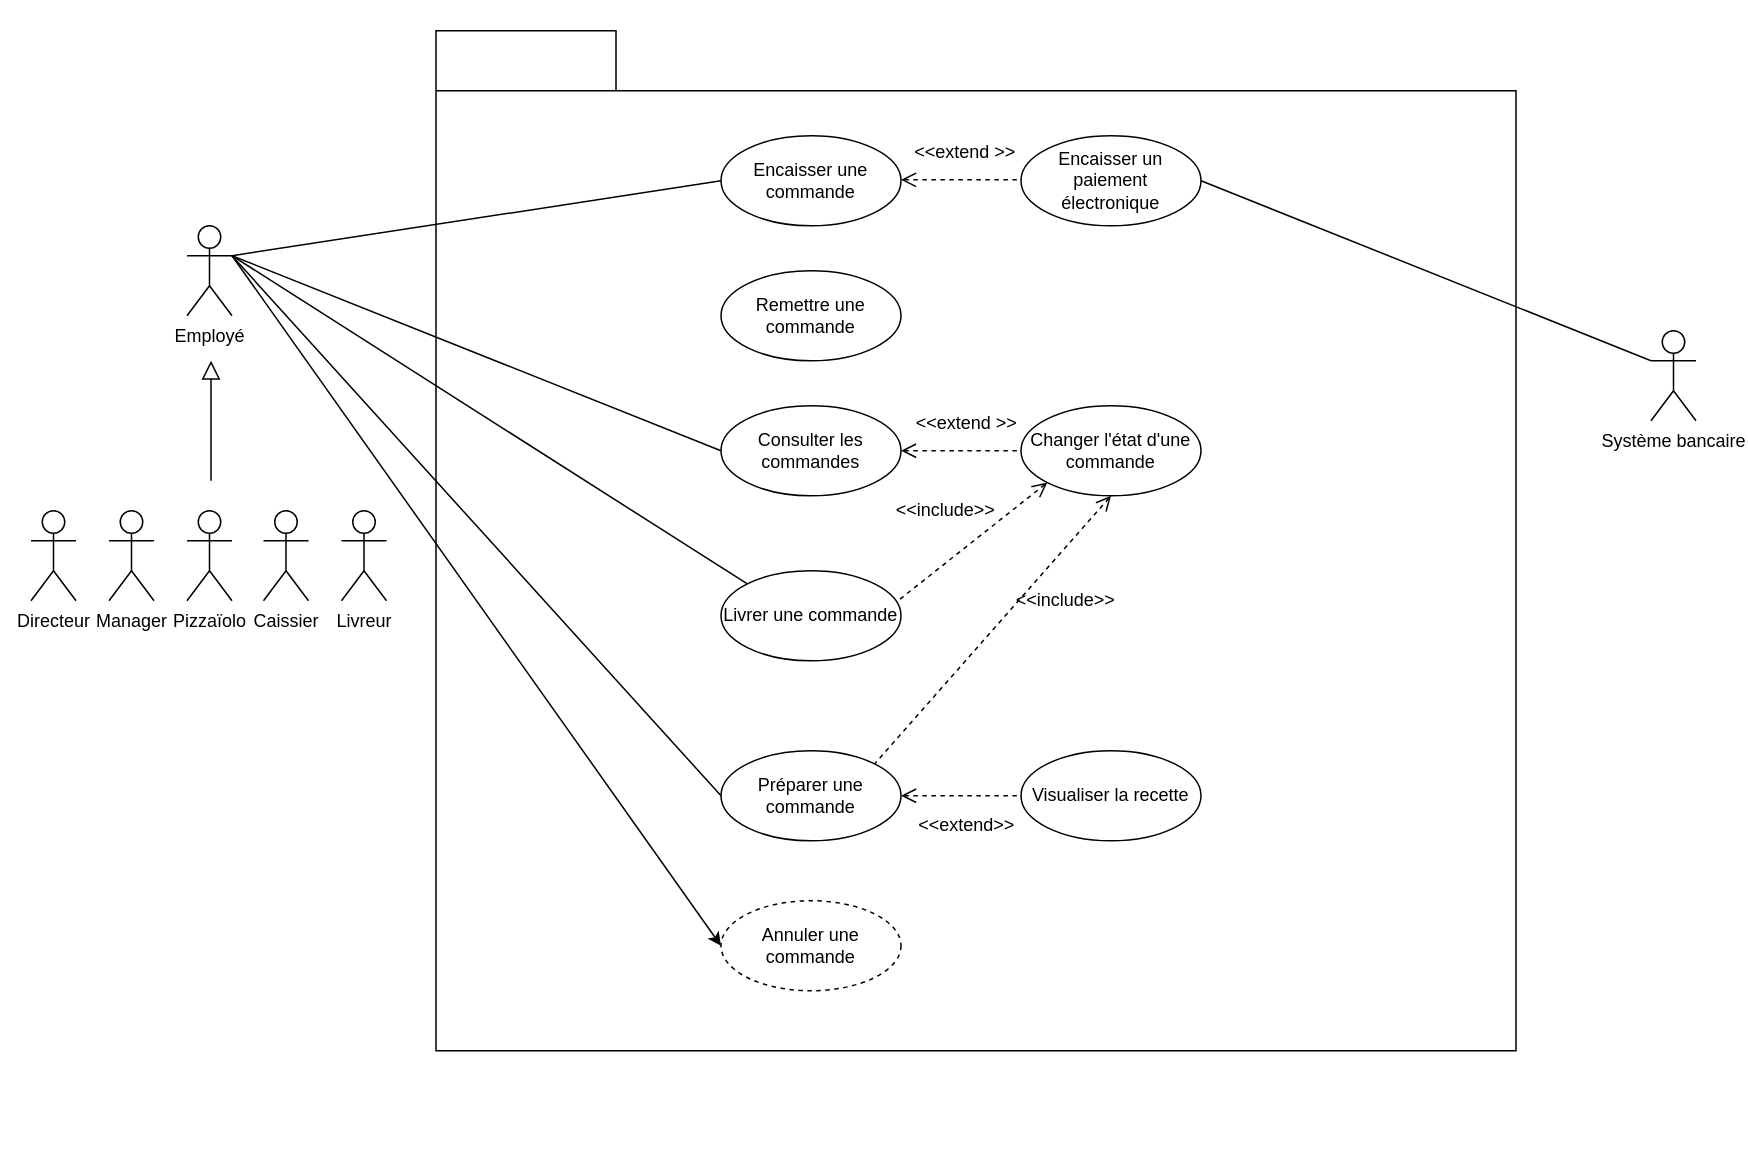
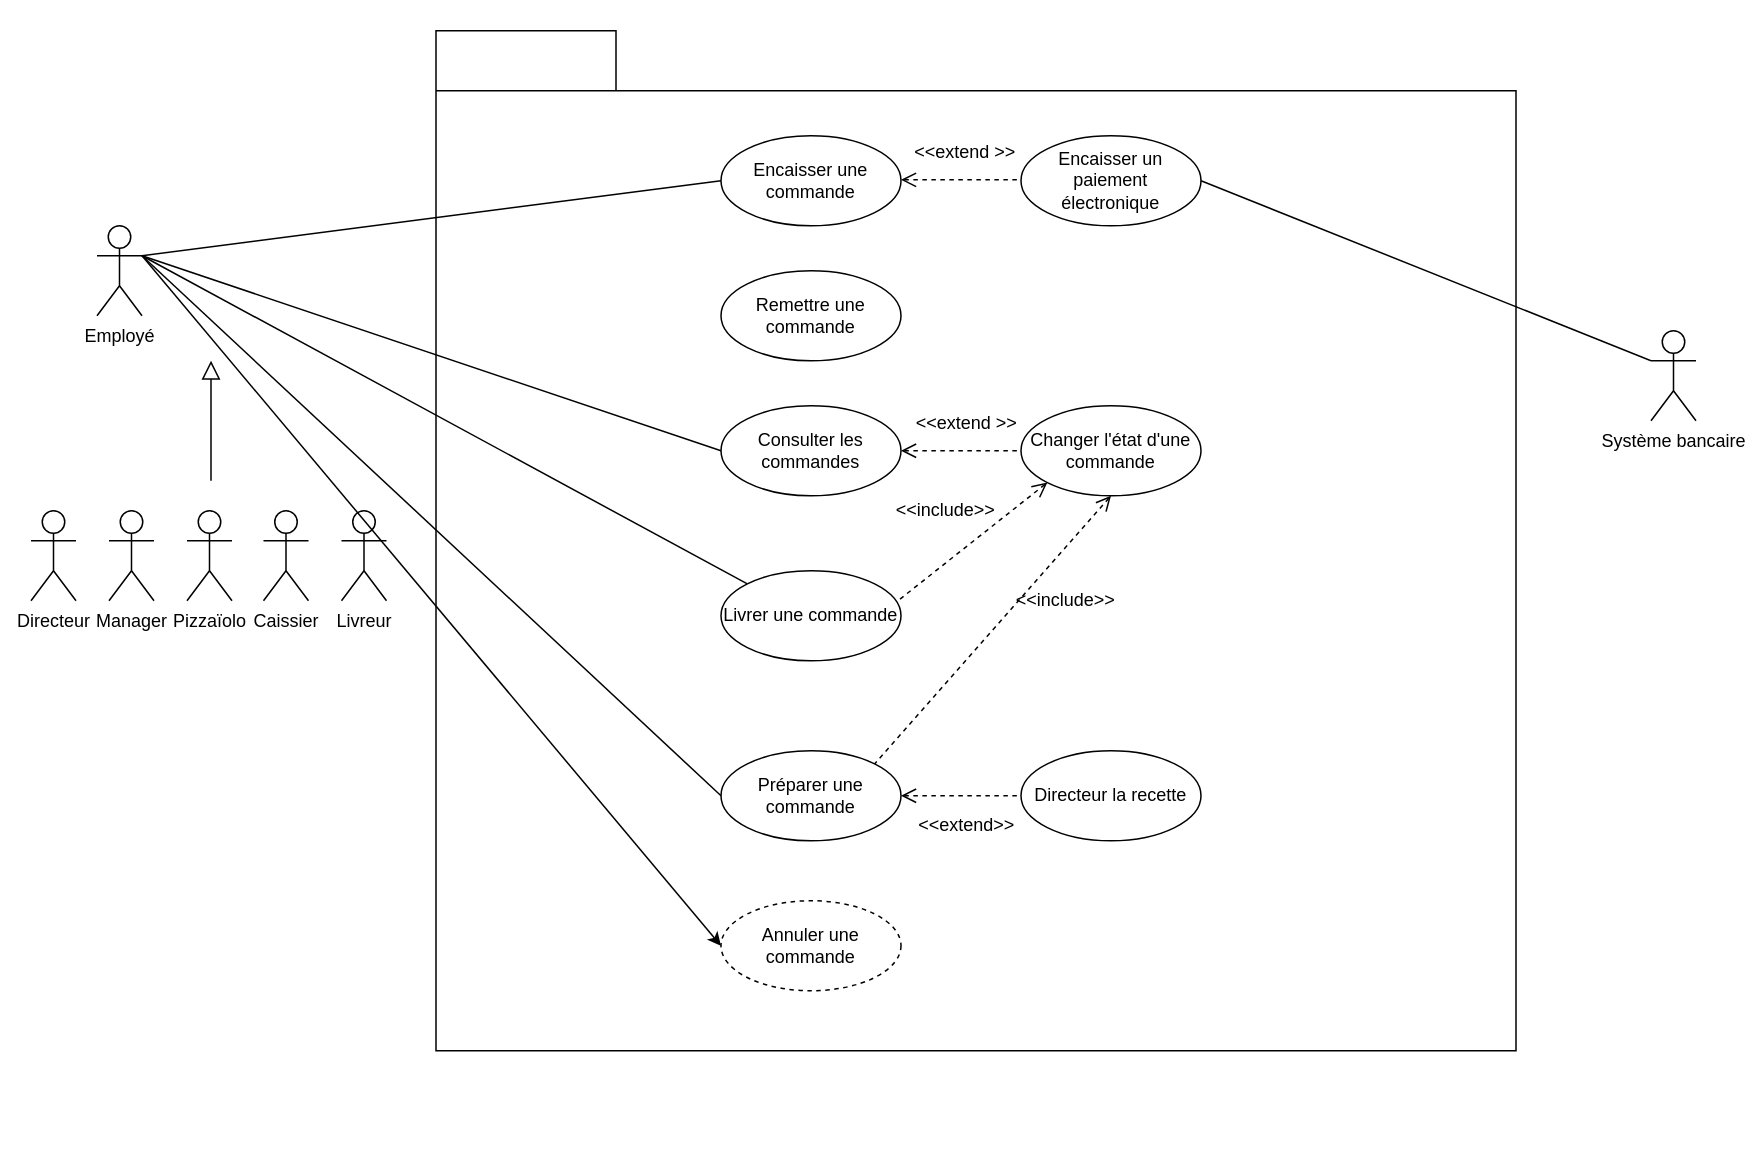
(209, 271) -> (119, 271)
(1111, 796) -> (1111, 796)
